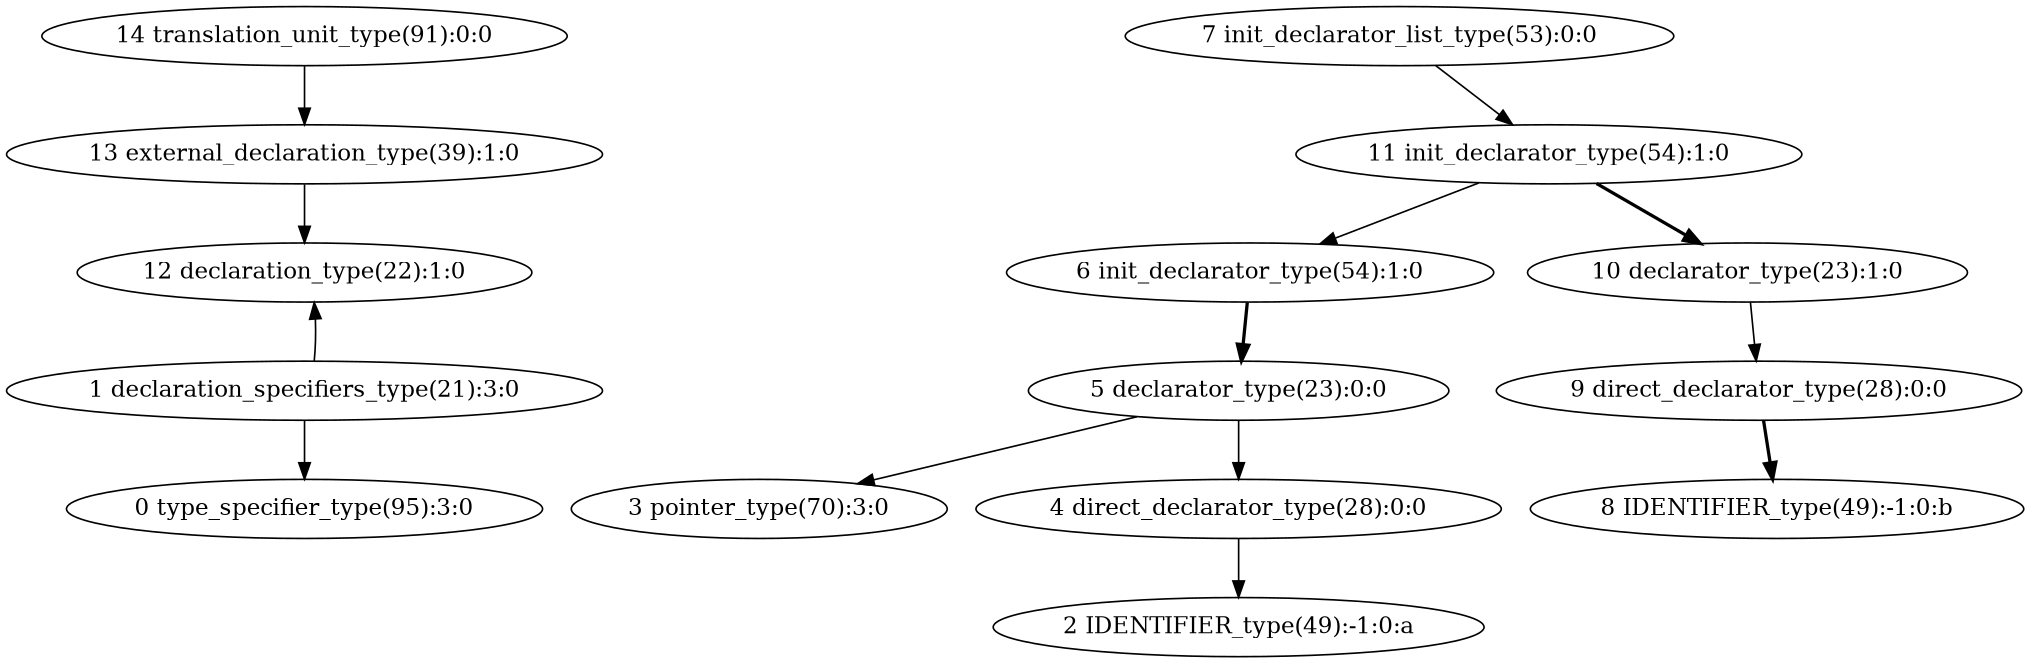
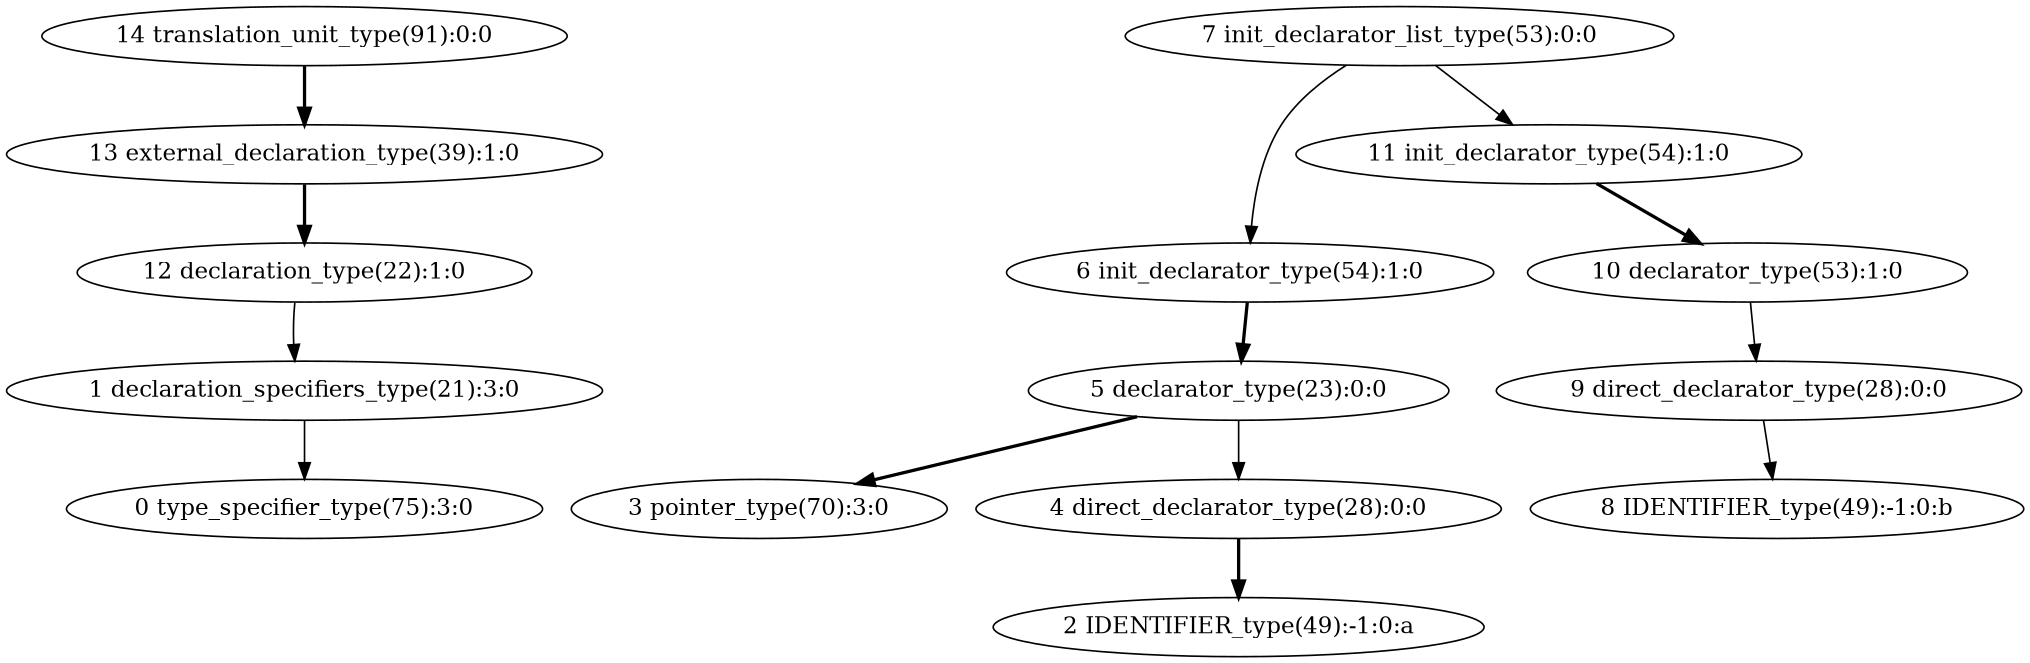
(305, 87) -> (305, 87)
(305, 205) -> (305, 205)
(1407, 210) -> (1277, 133)
(1748, 273) -> (1748, 273)
(316, 340) -> (294, 324)
(1767, 442) -> (1767, 442)
(1005, 448) -> (1005, 448)
(305, 509) -> (305, 509)
(1239, 560) -> (1239, 560)
